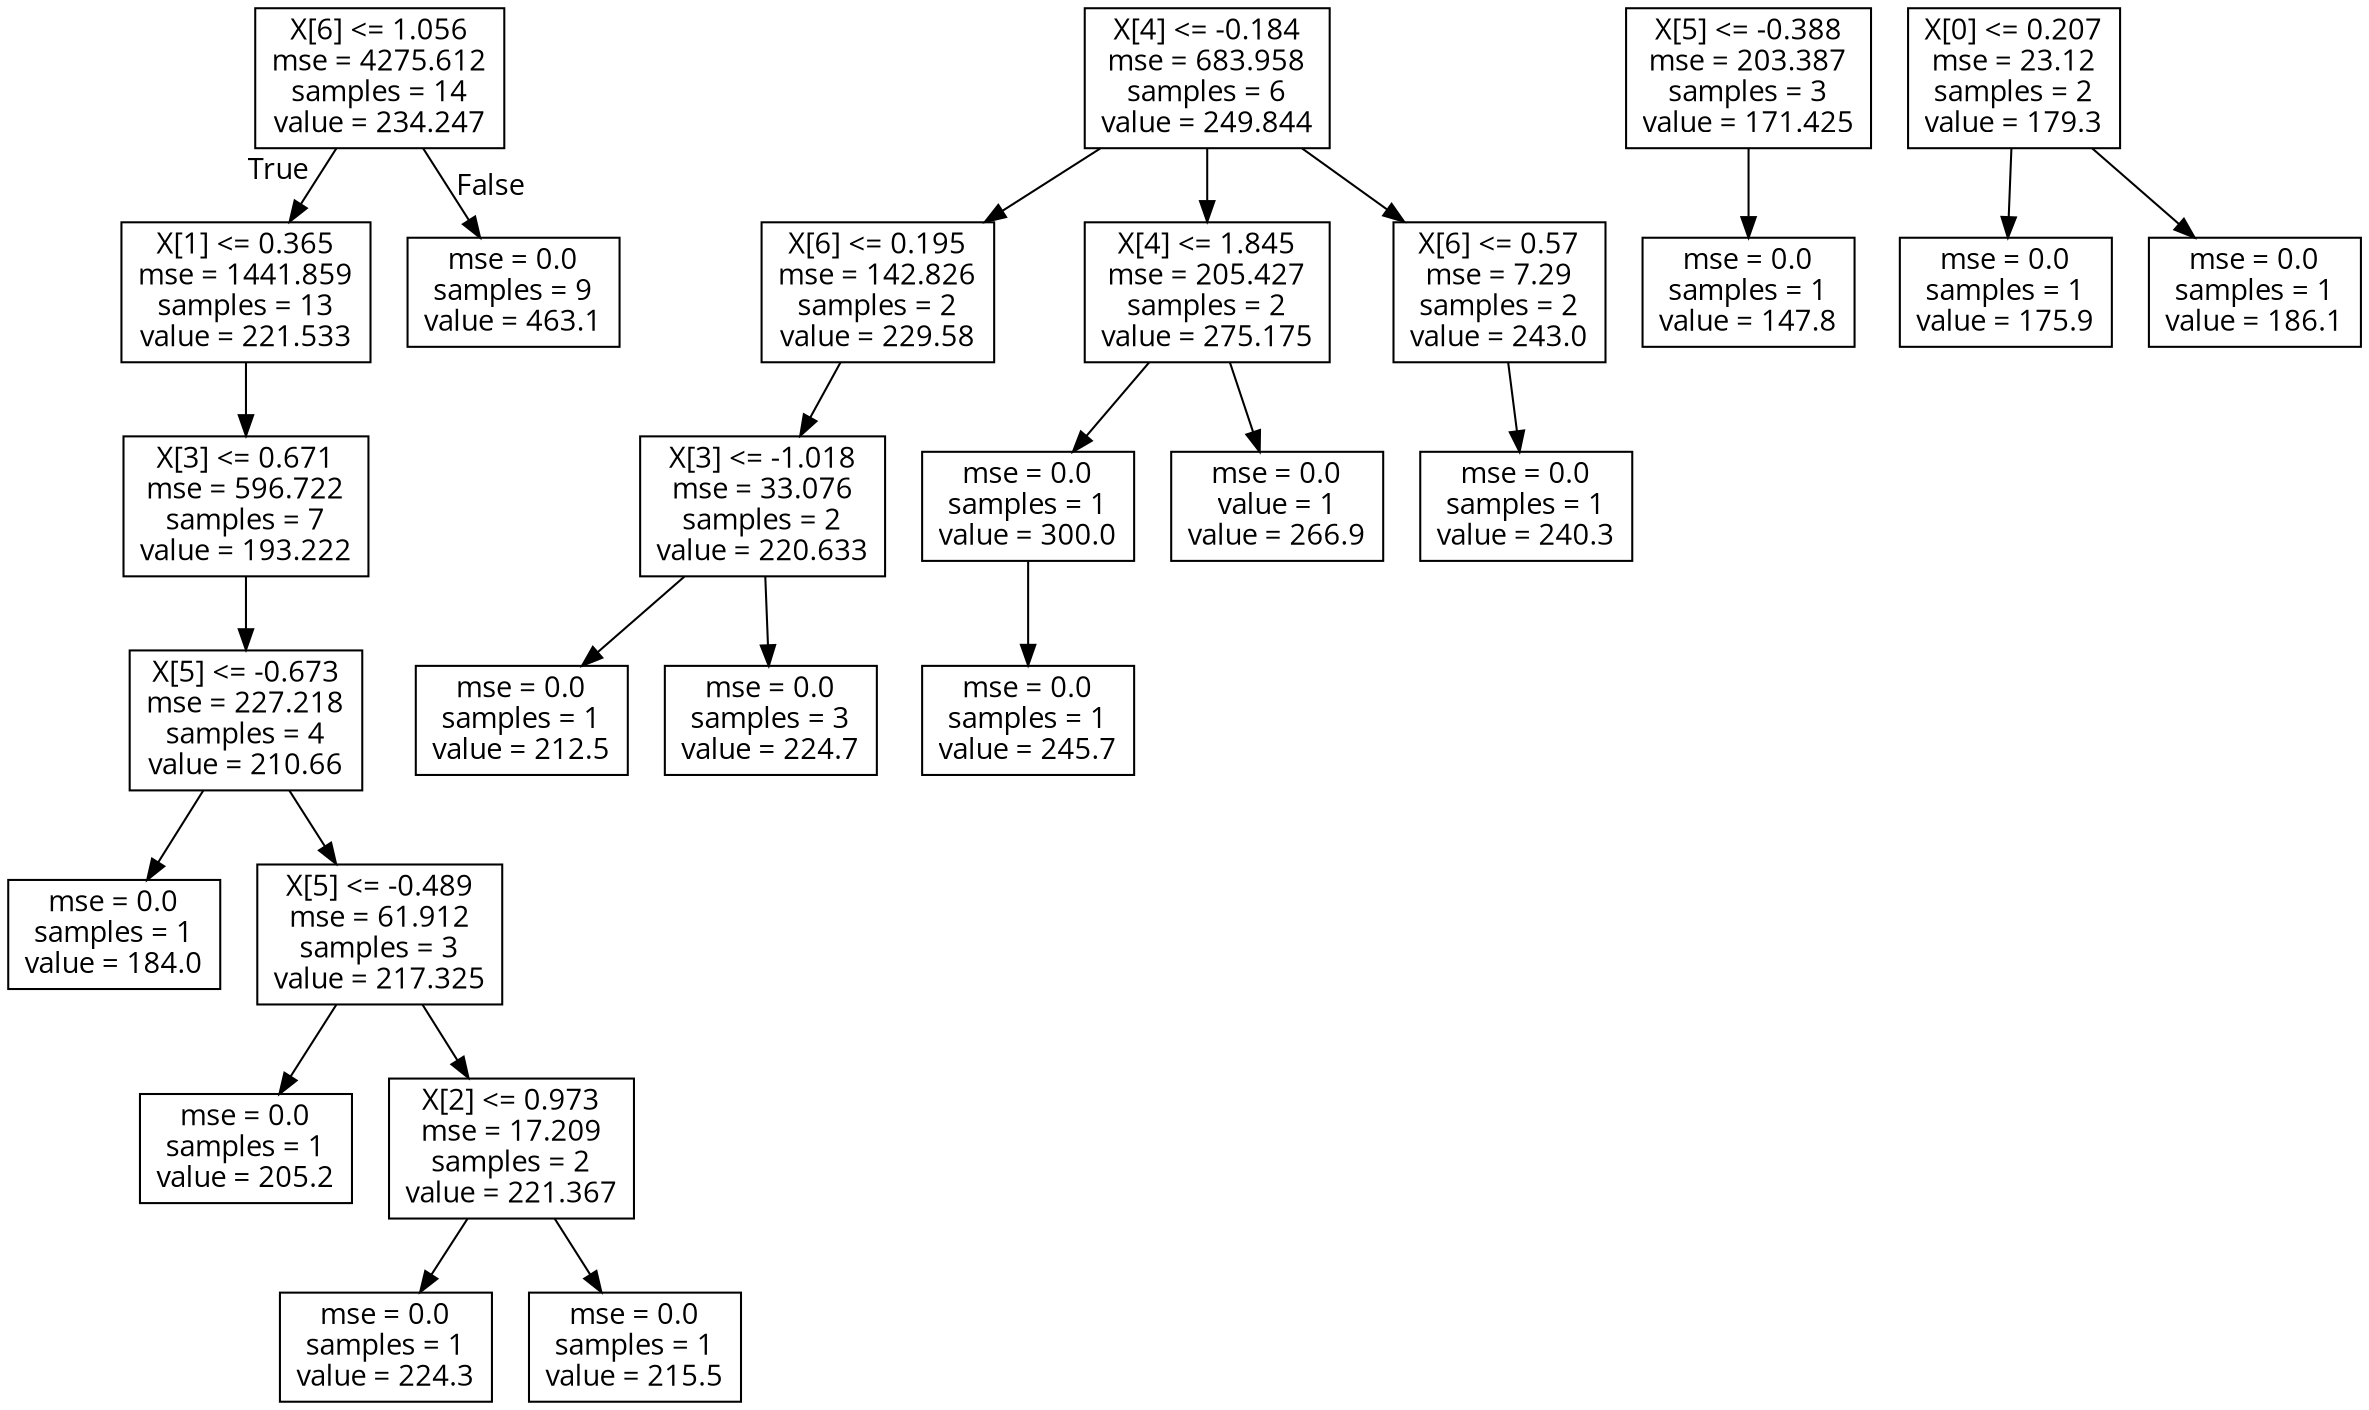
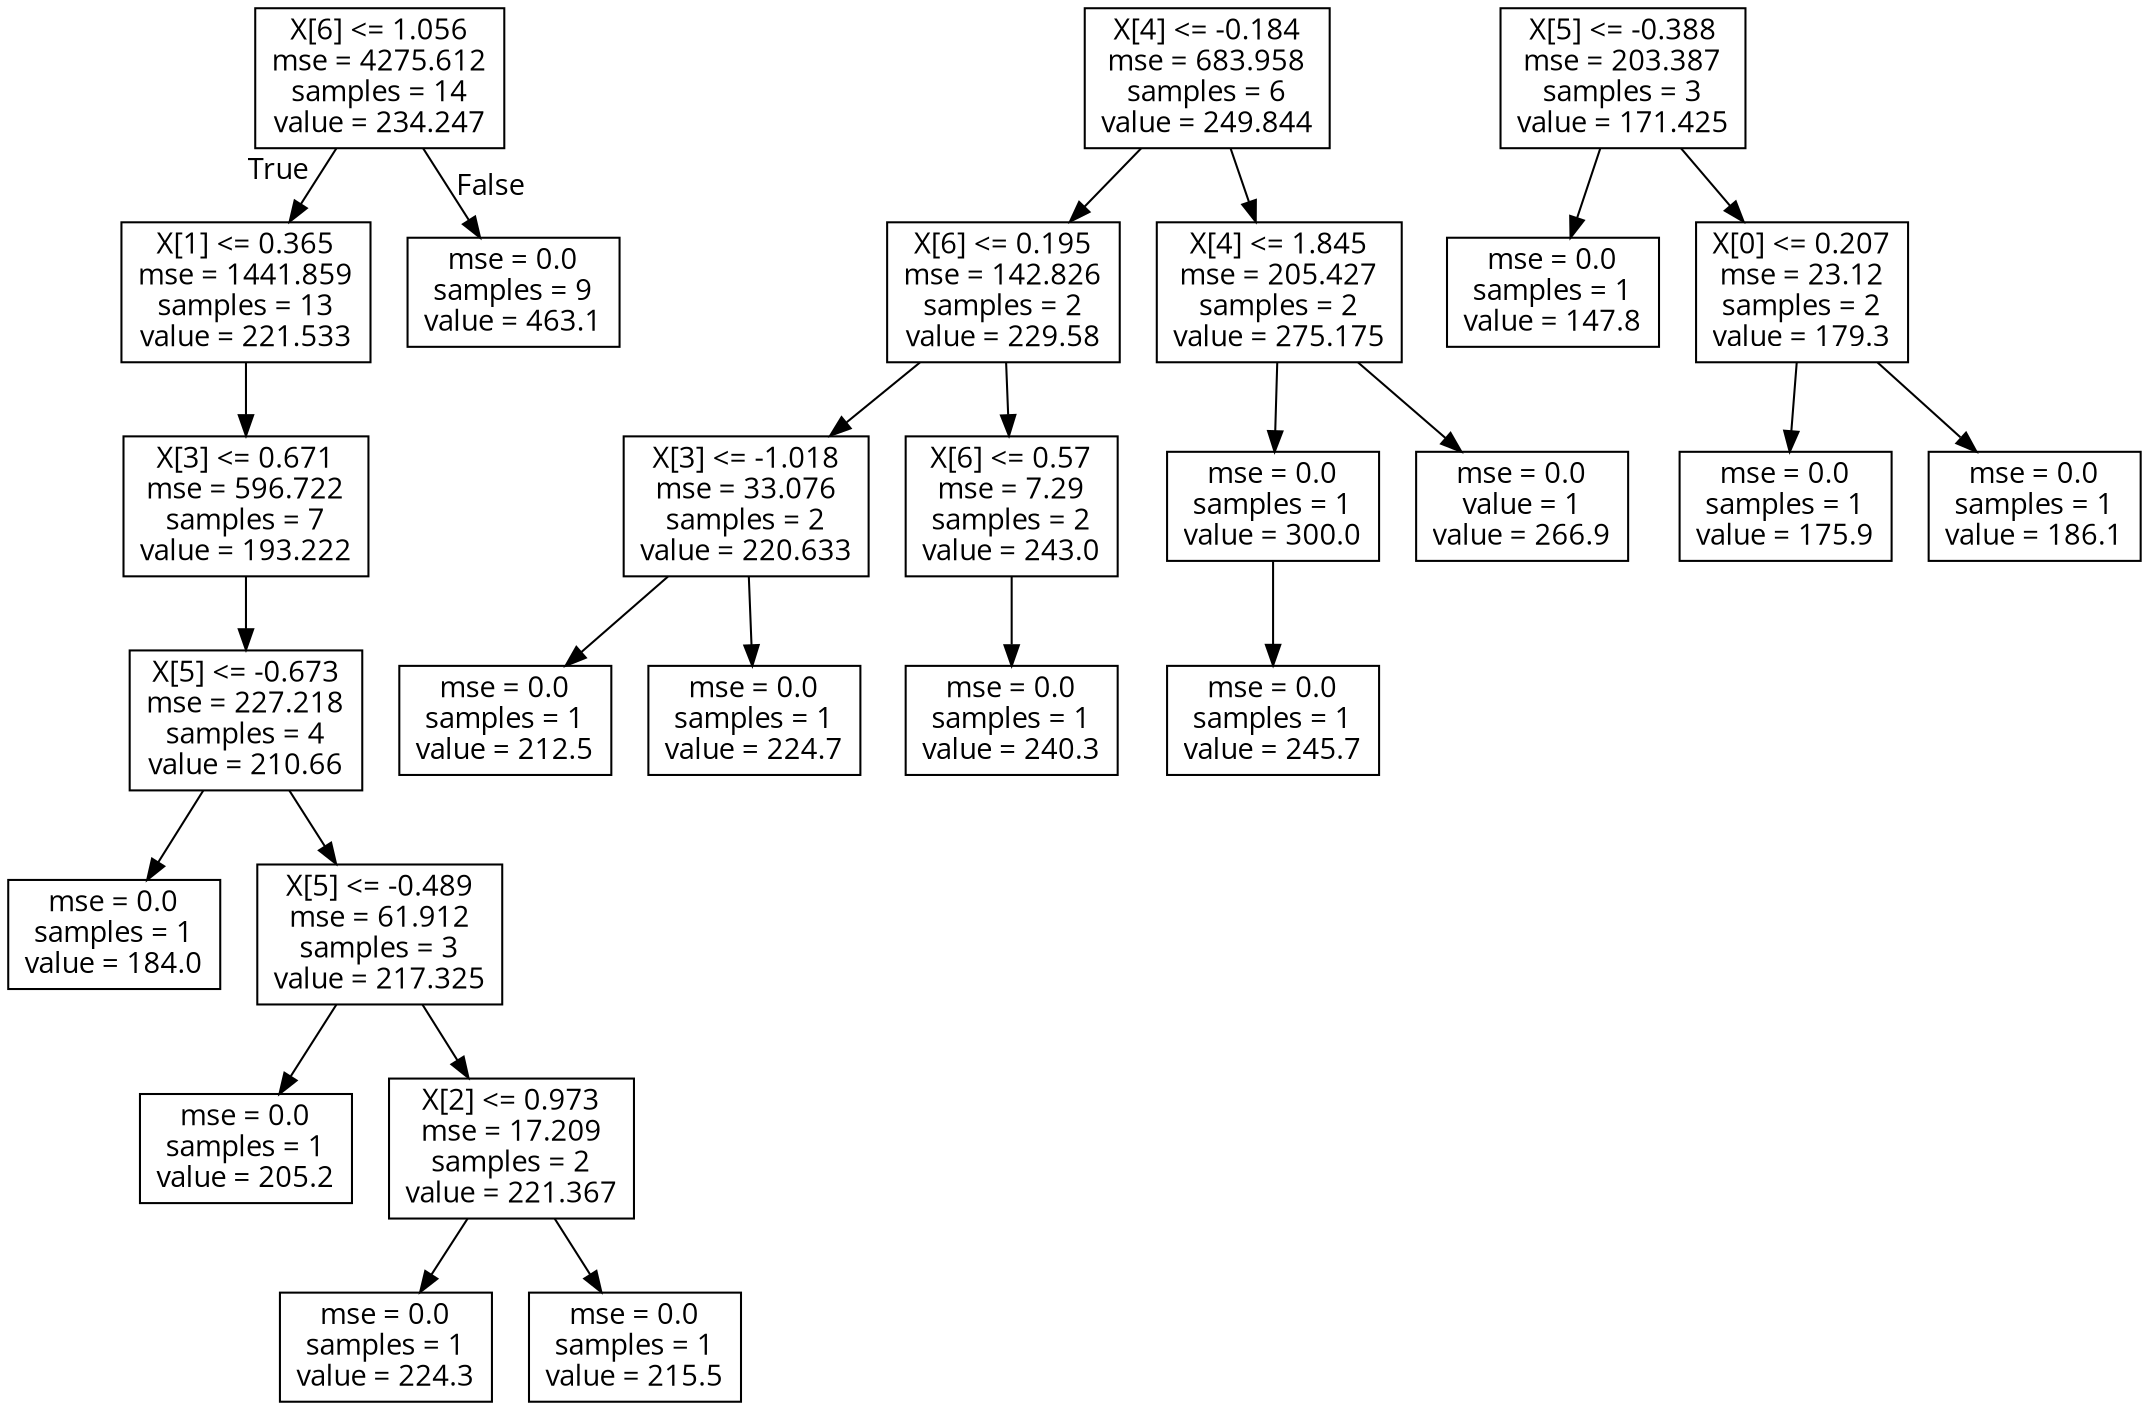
none -> (1706, 177)
(1345, 179) -> (1007, 389)
(771, 720) -> (754, 720)
